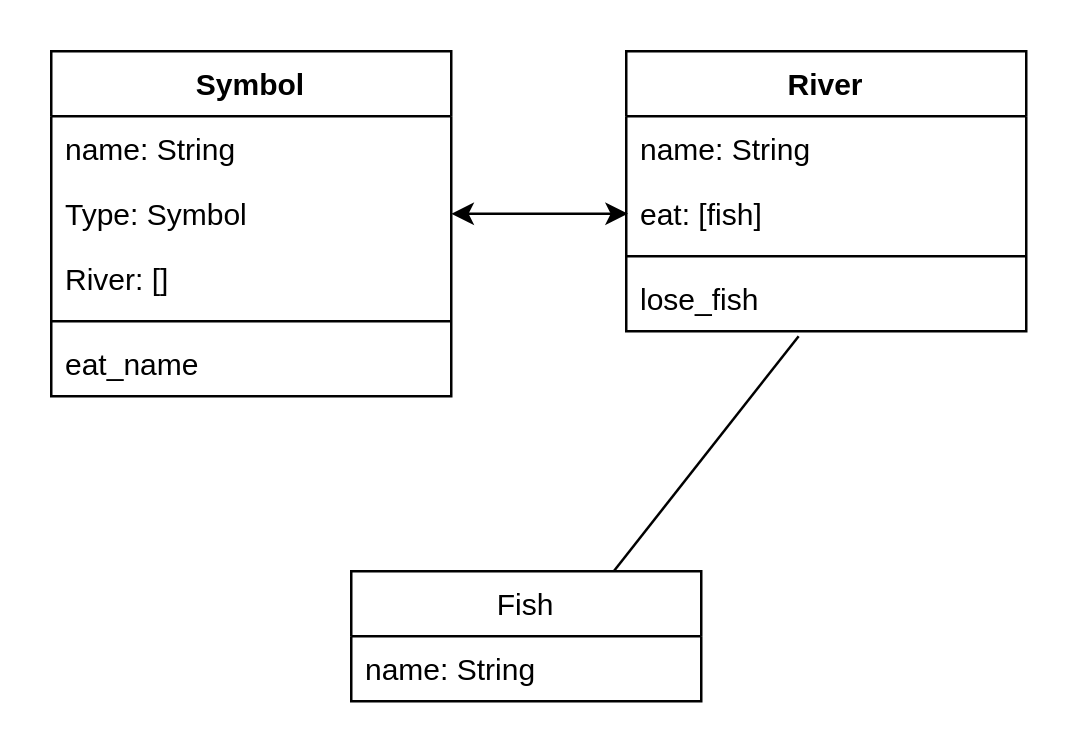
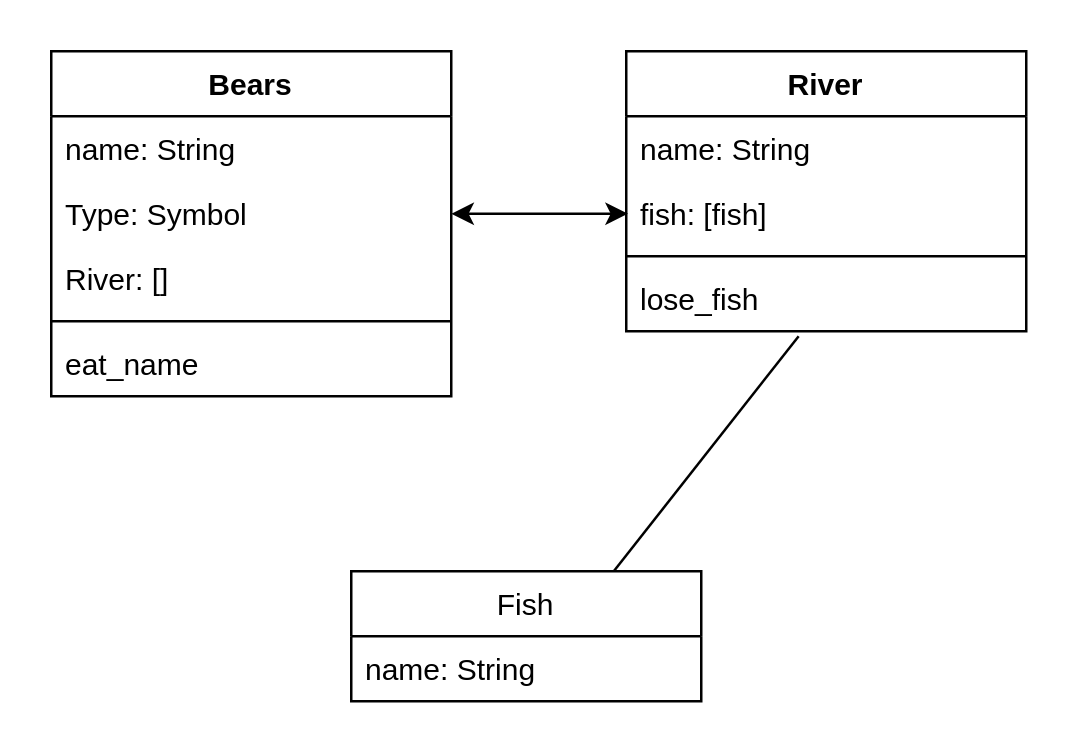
(250, 85) -> (250, 85)
(721, 215) -> (725, 215)
